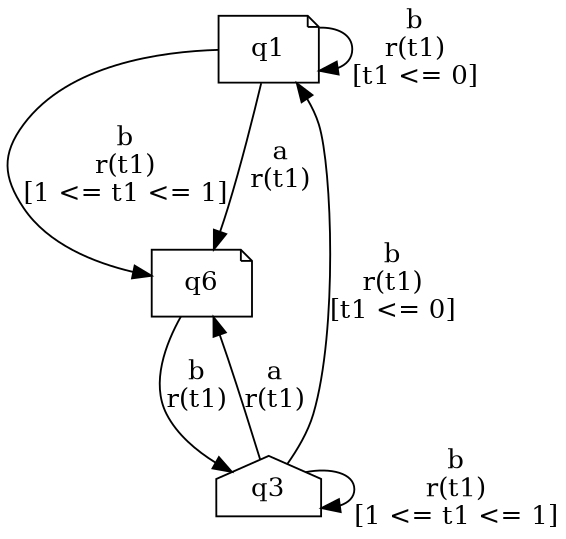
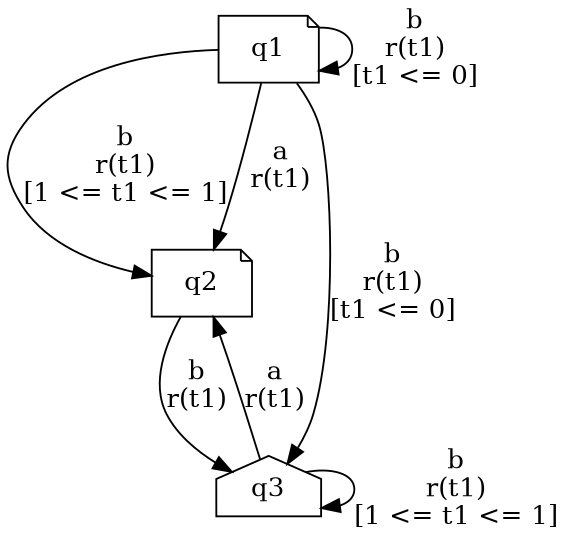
(202, 283) -> (202, 283)
(330, 284) -> (330, 264)
